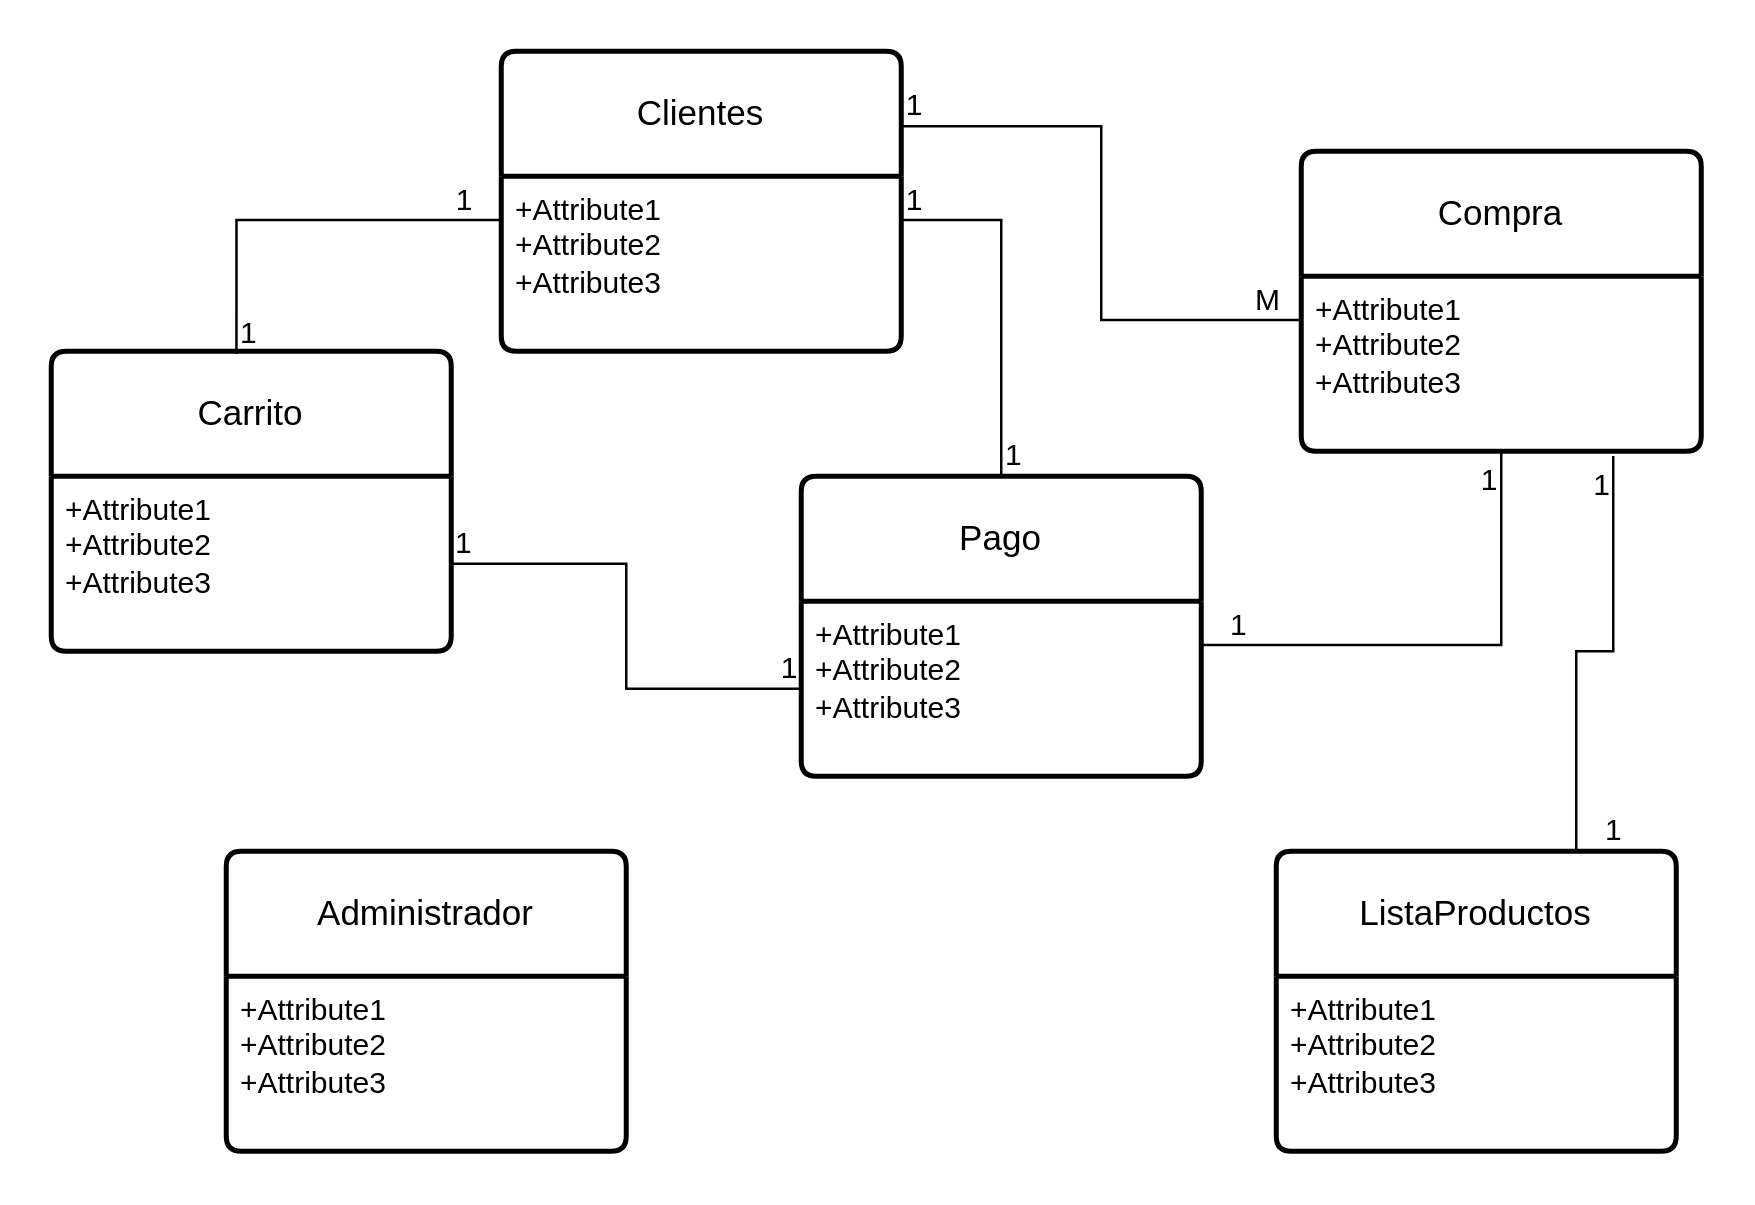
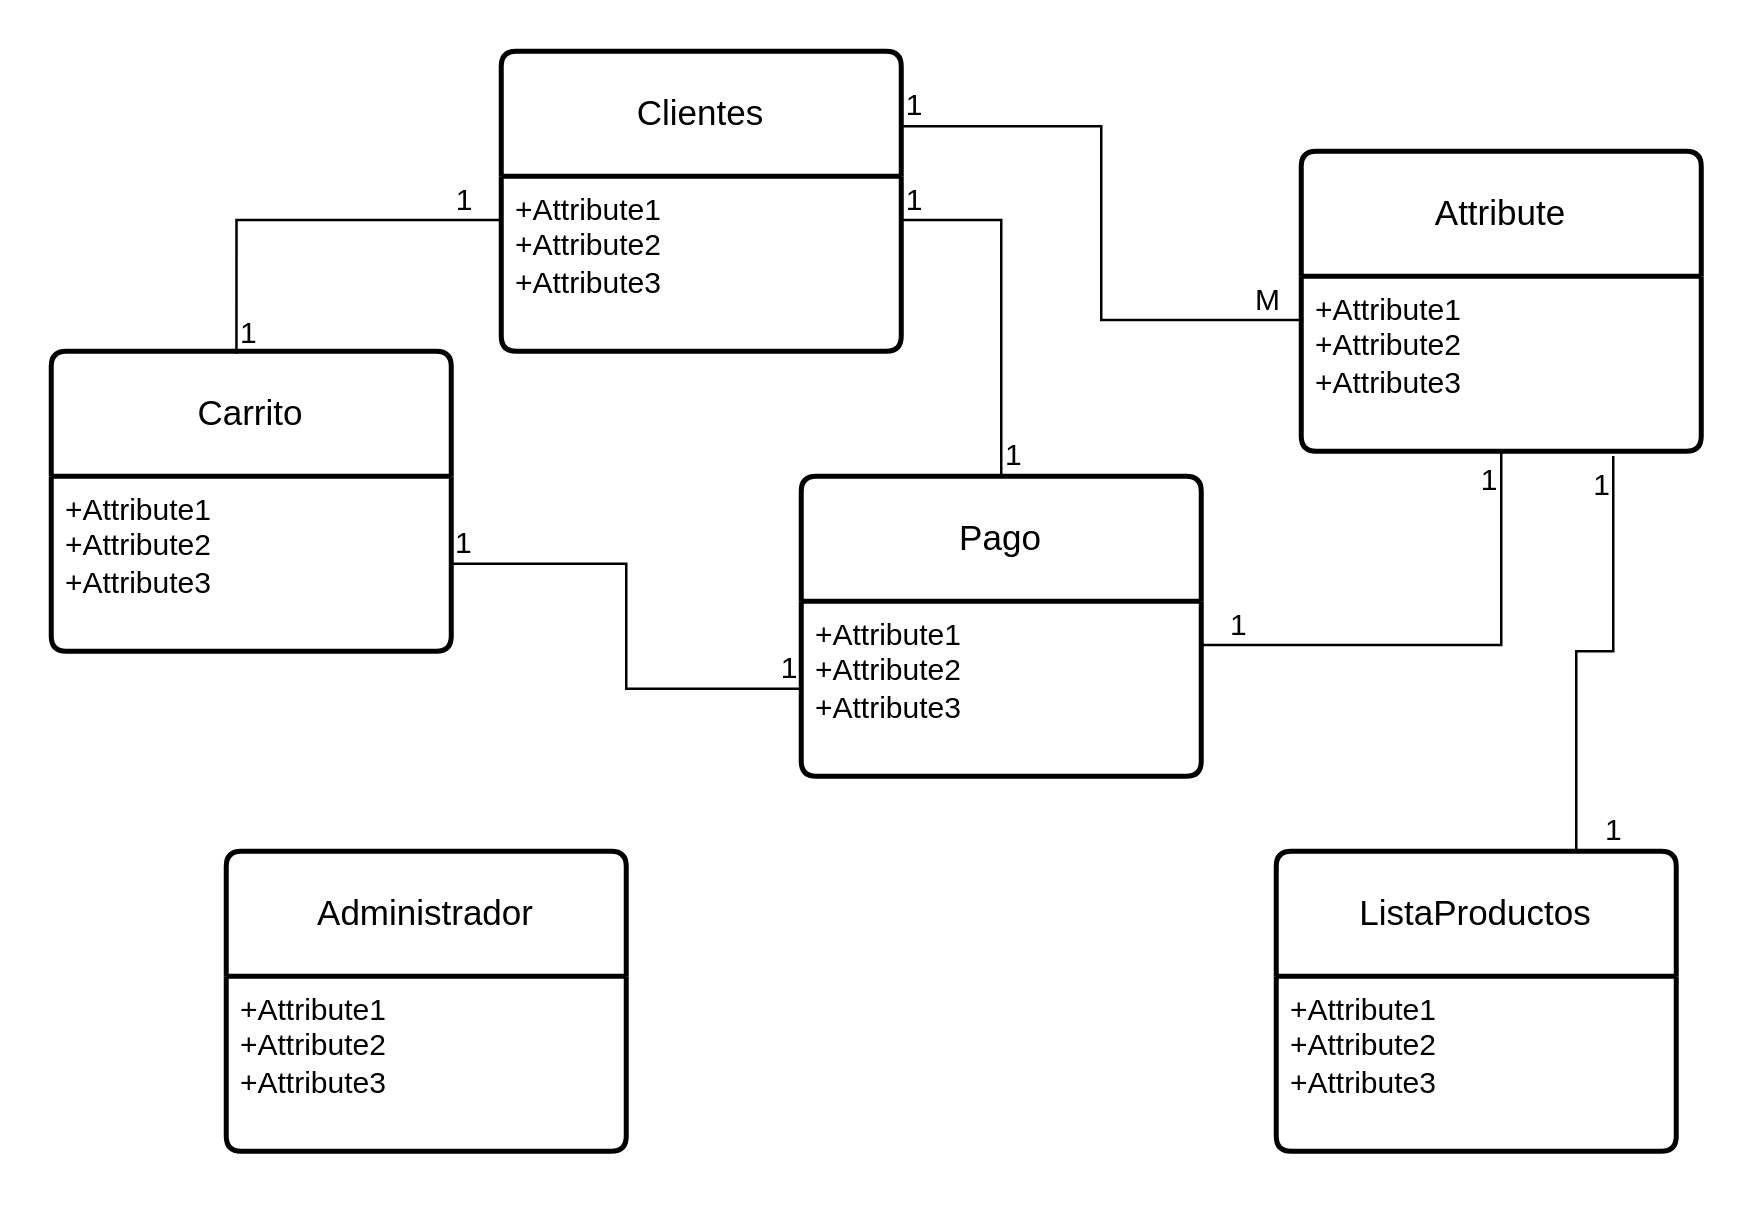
(1501, 214) -> (1501, 214)
